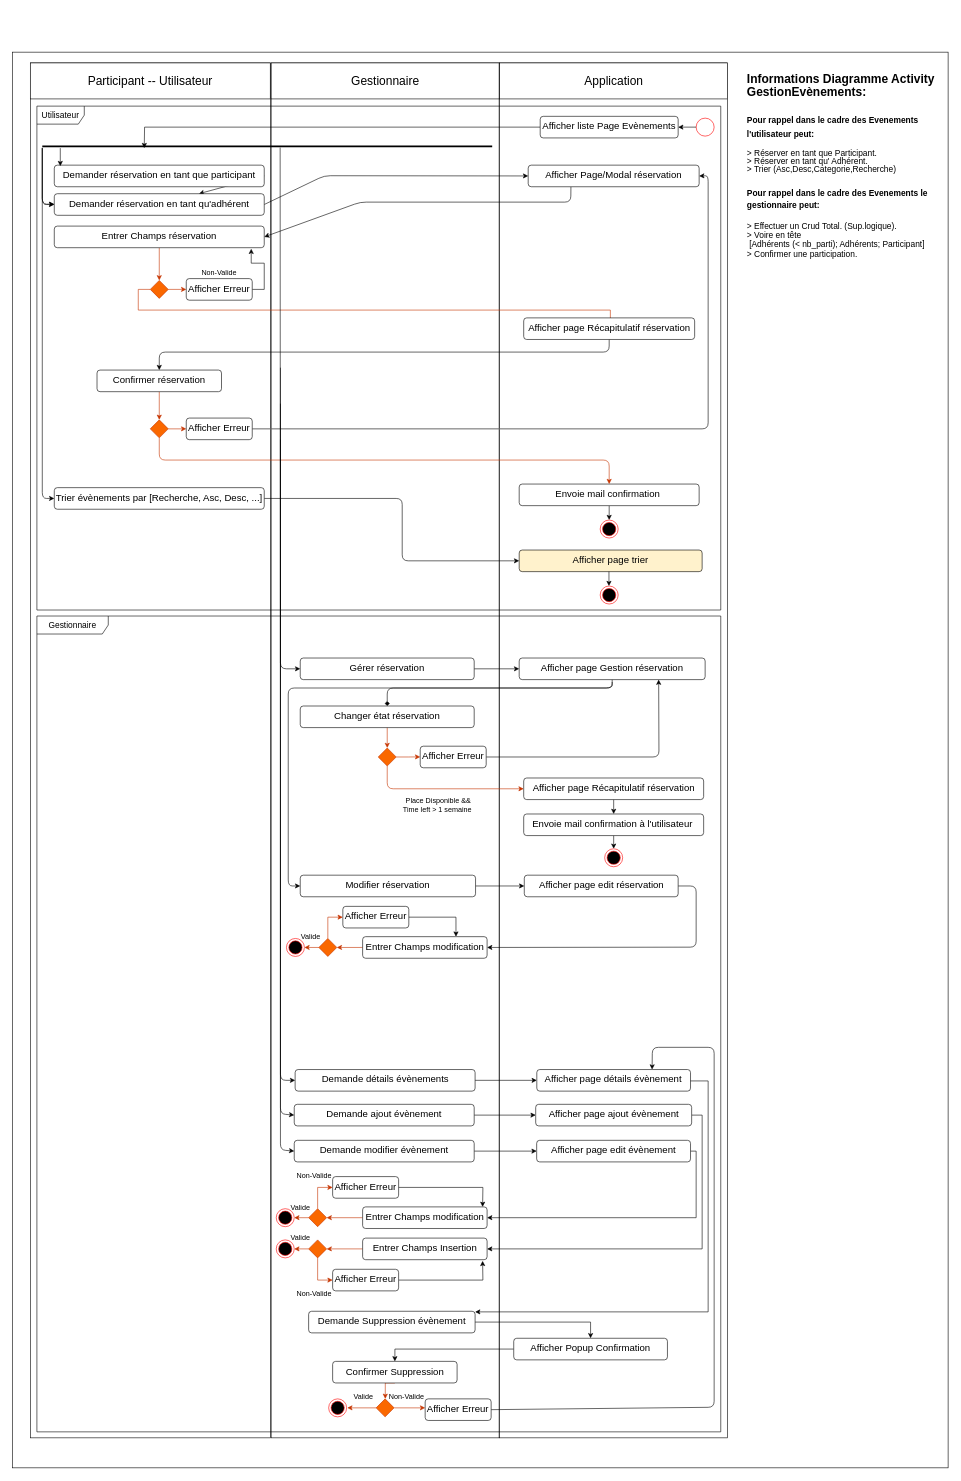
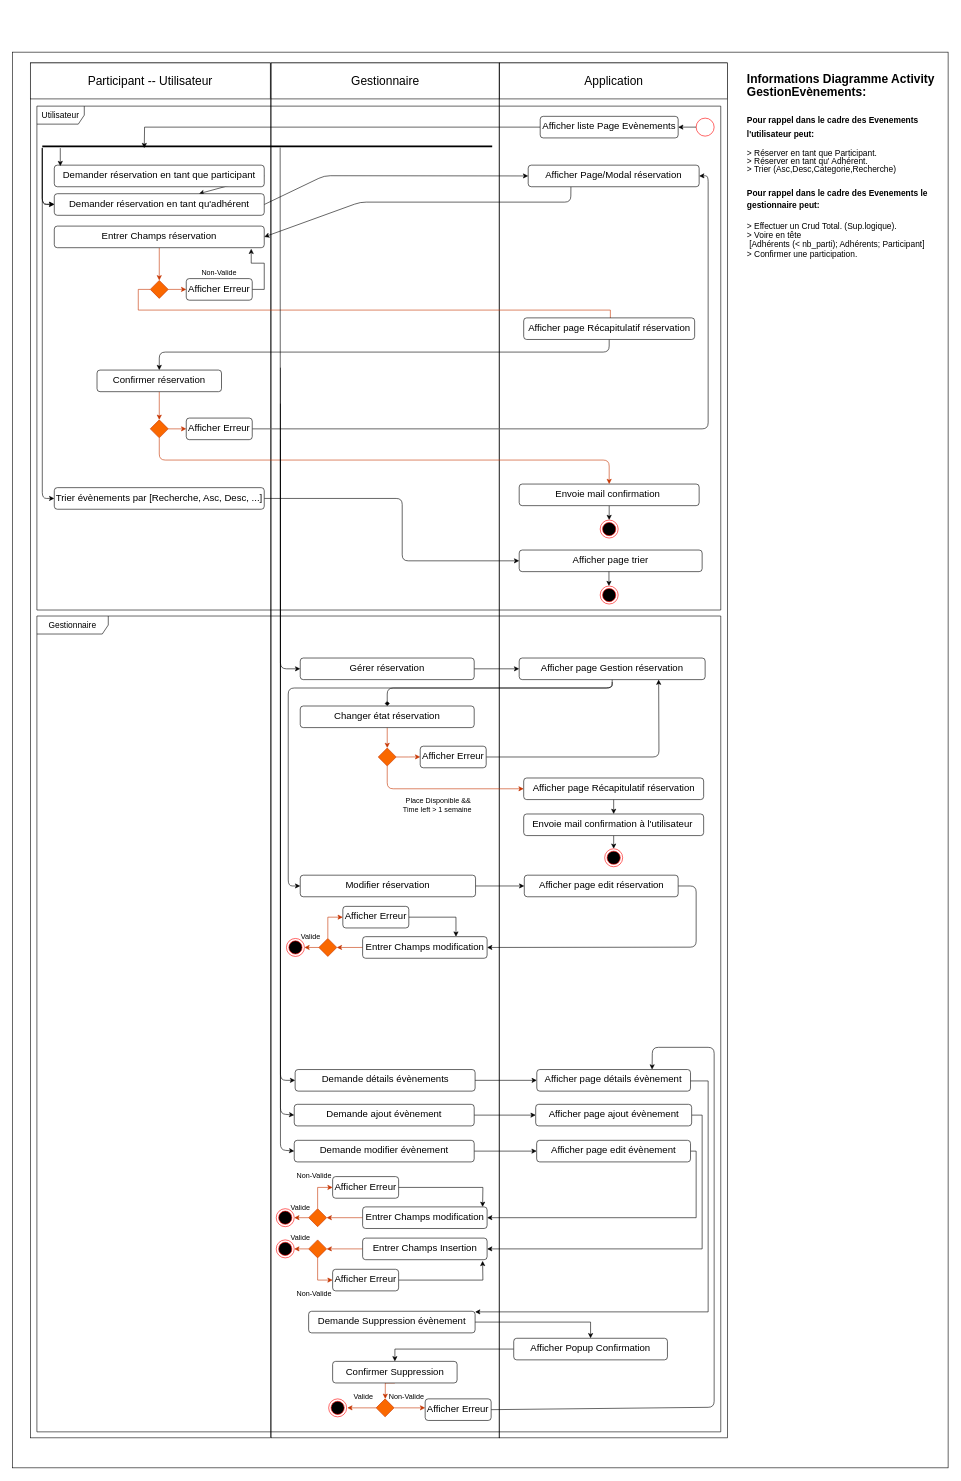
(611, 561) -> (611, 561)
